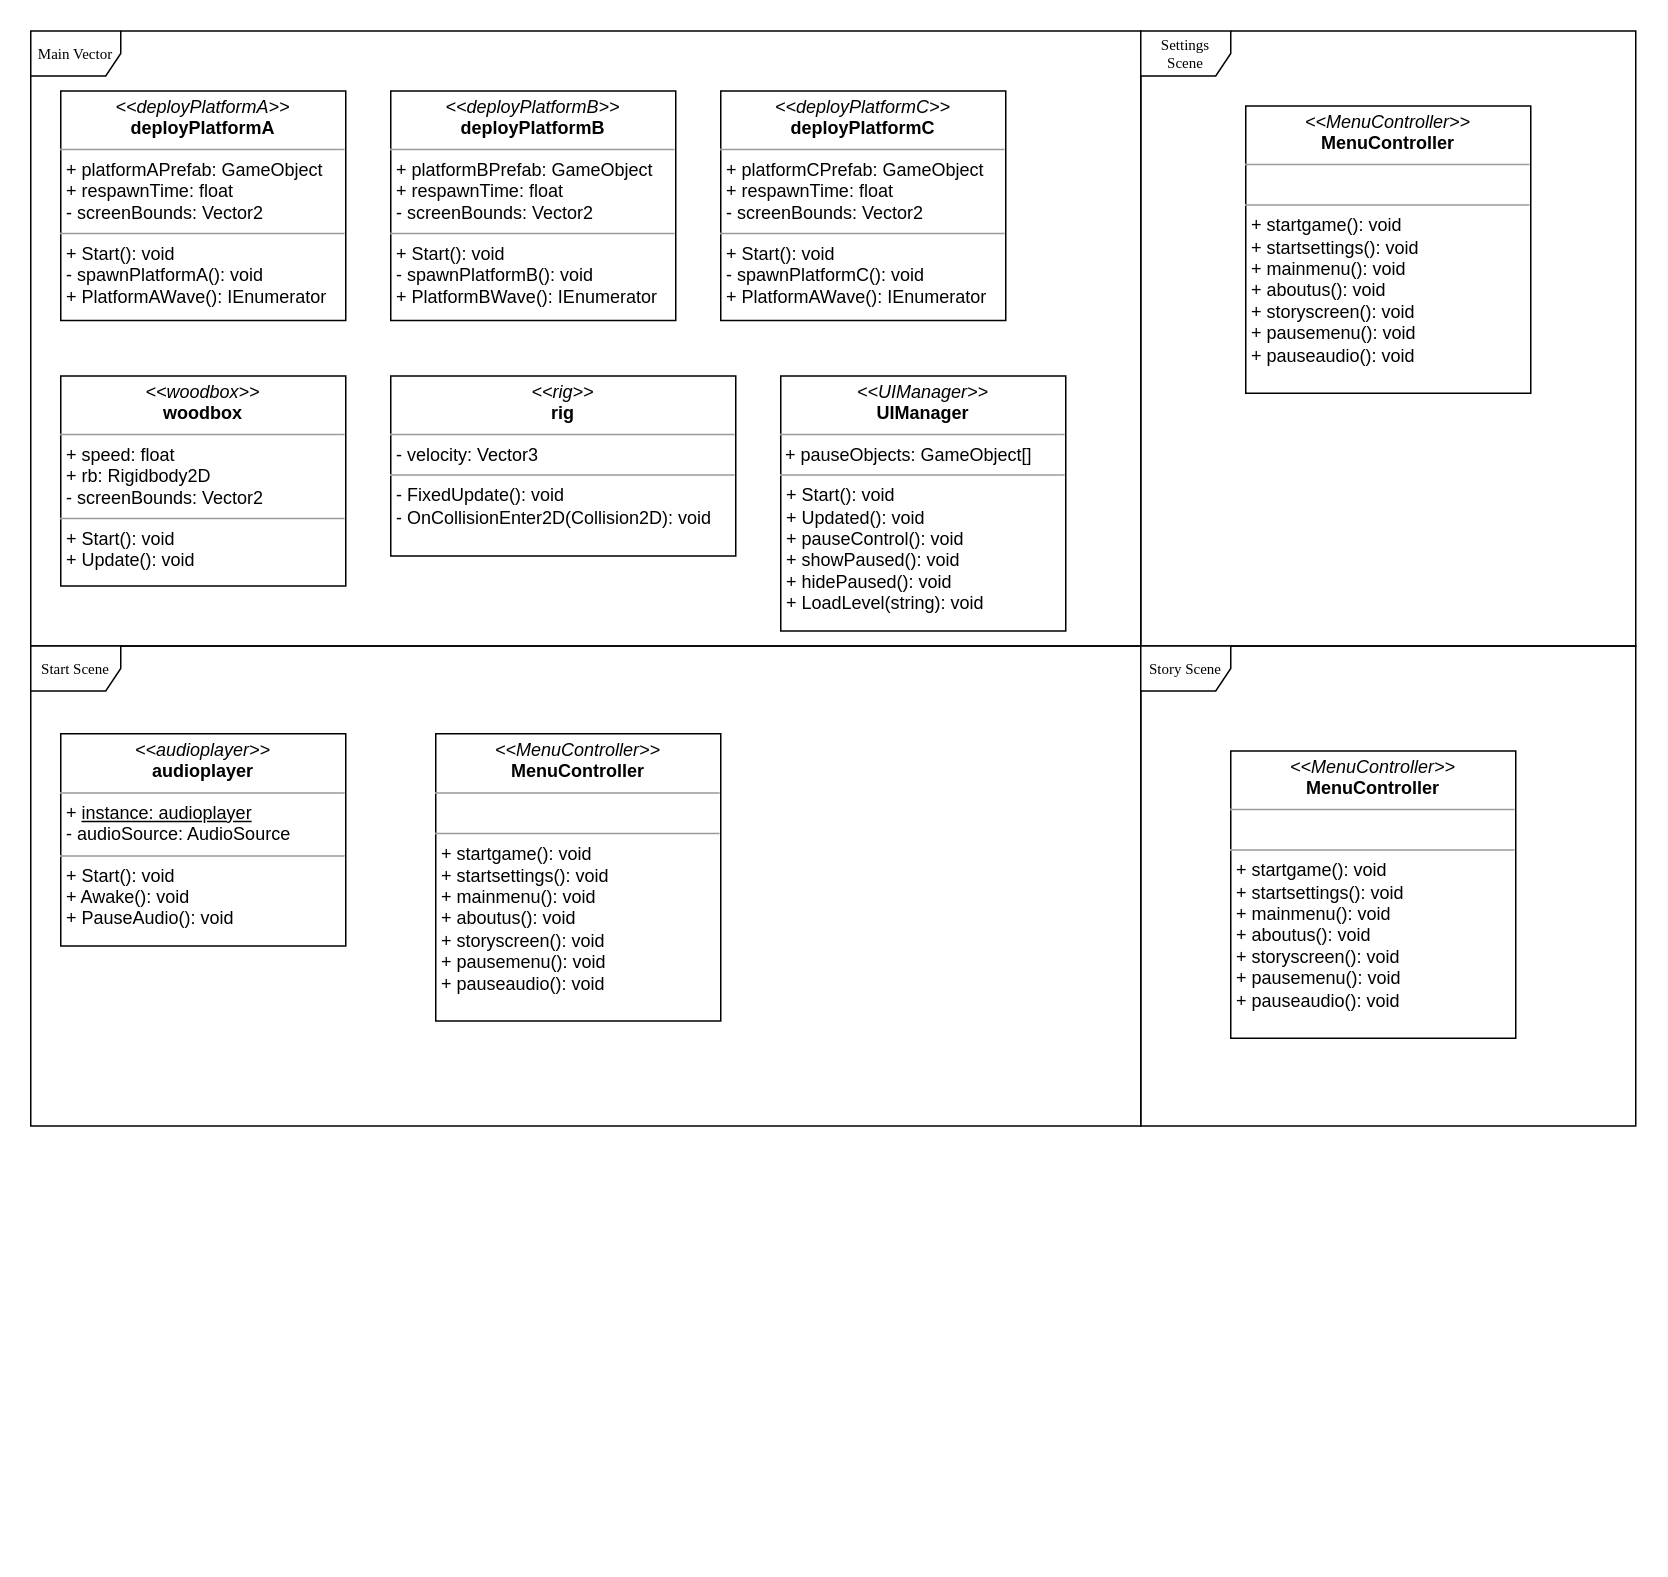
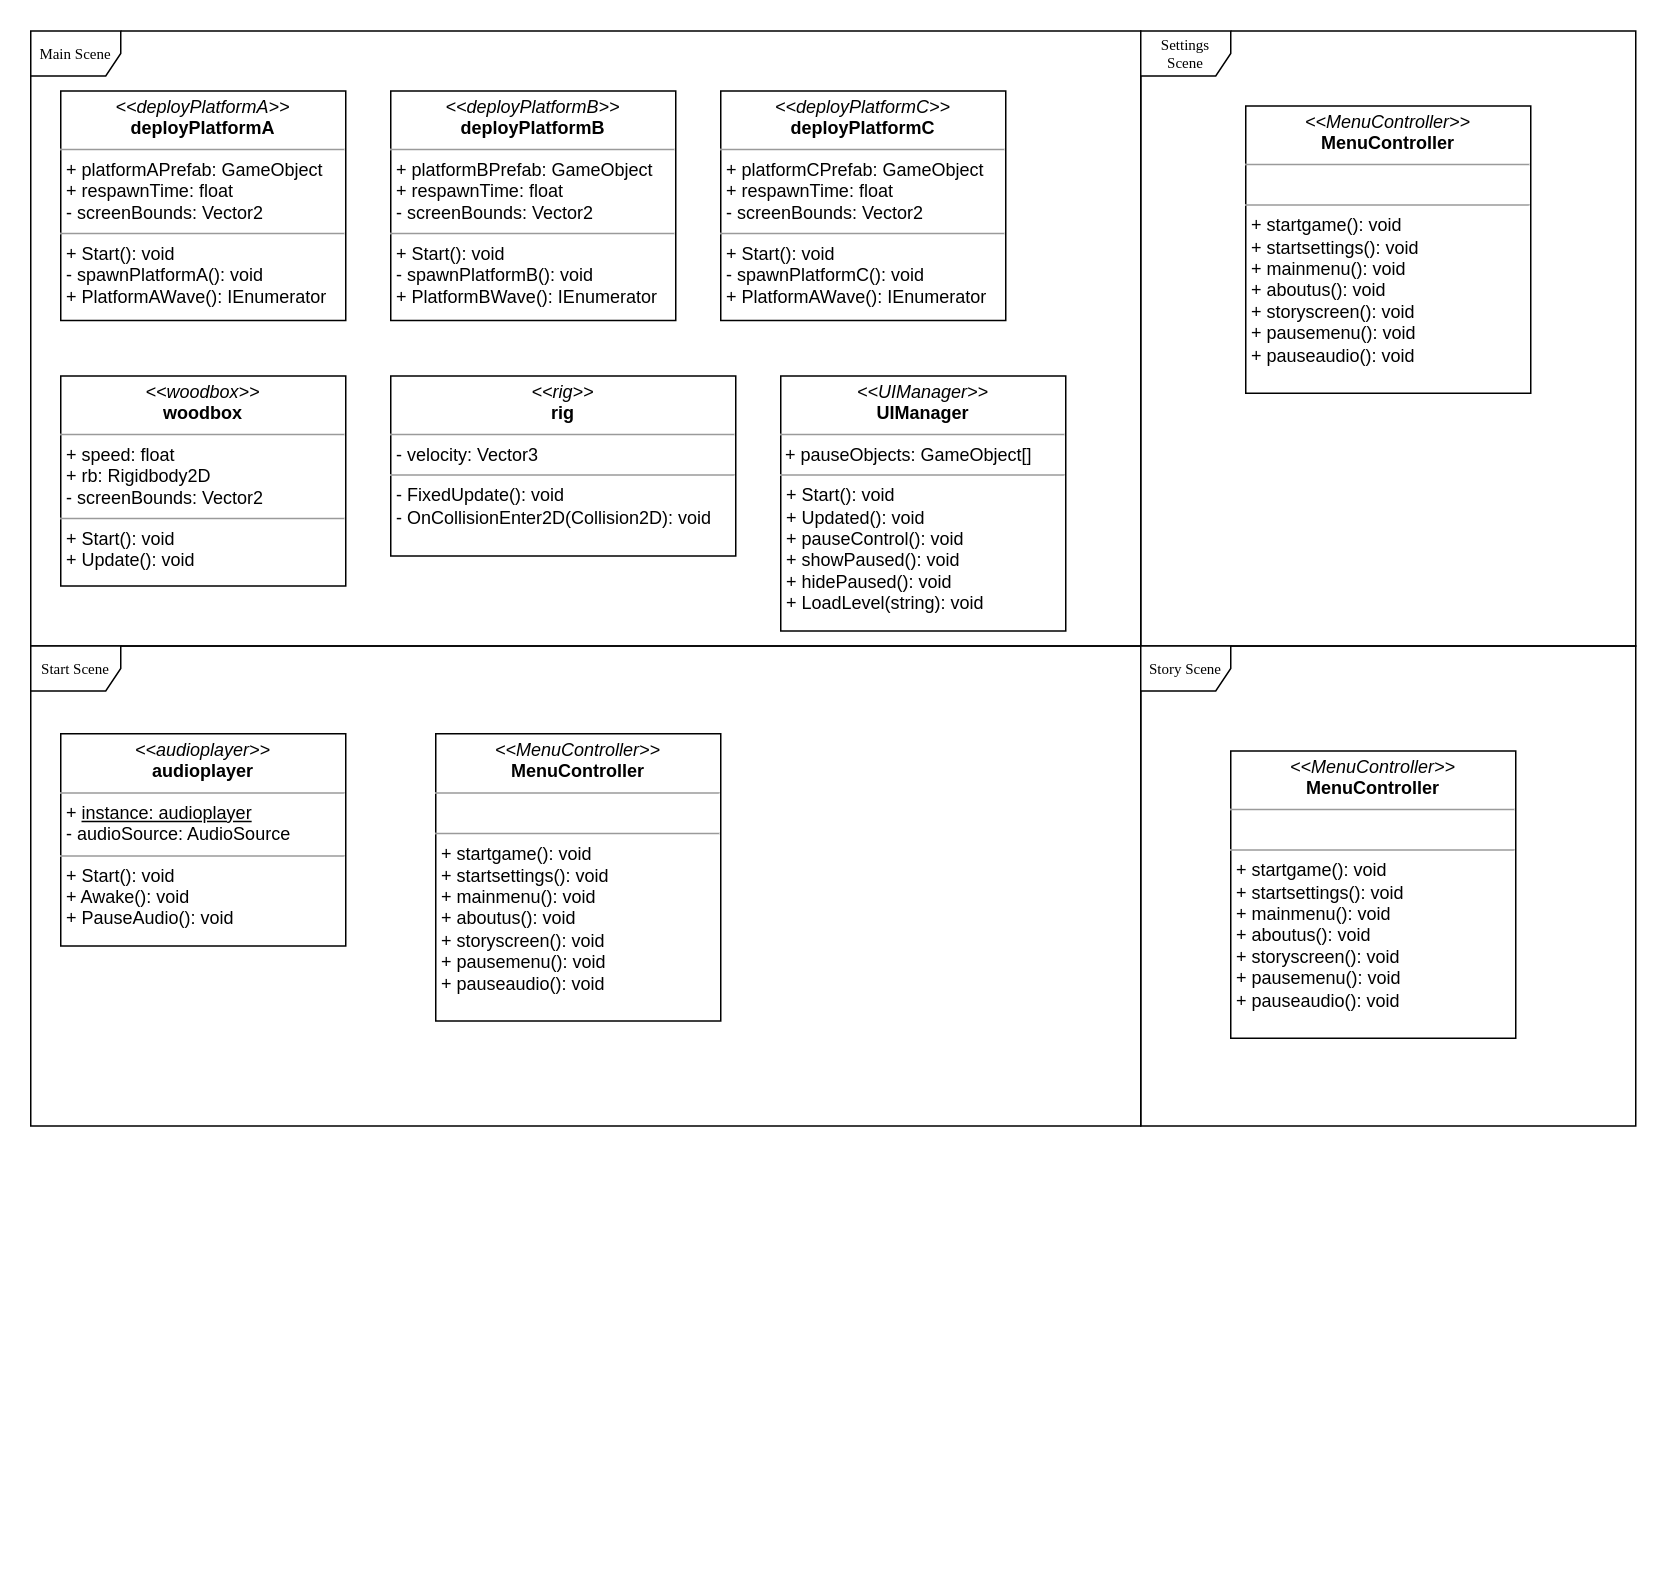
(76, 53) -> (76, 53)
